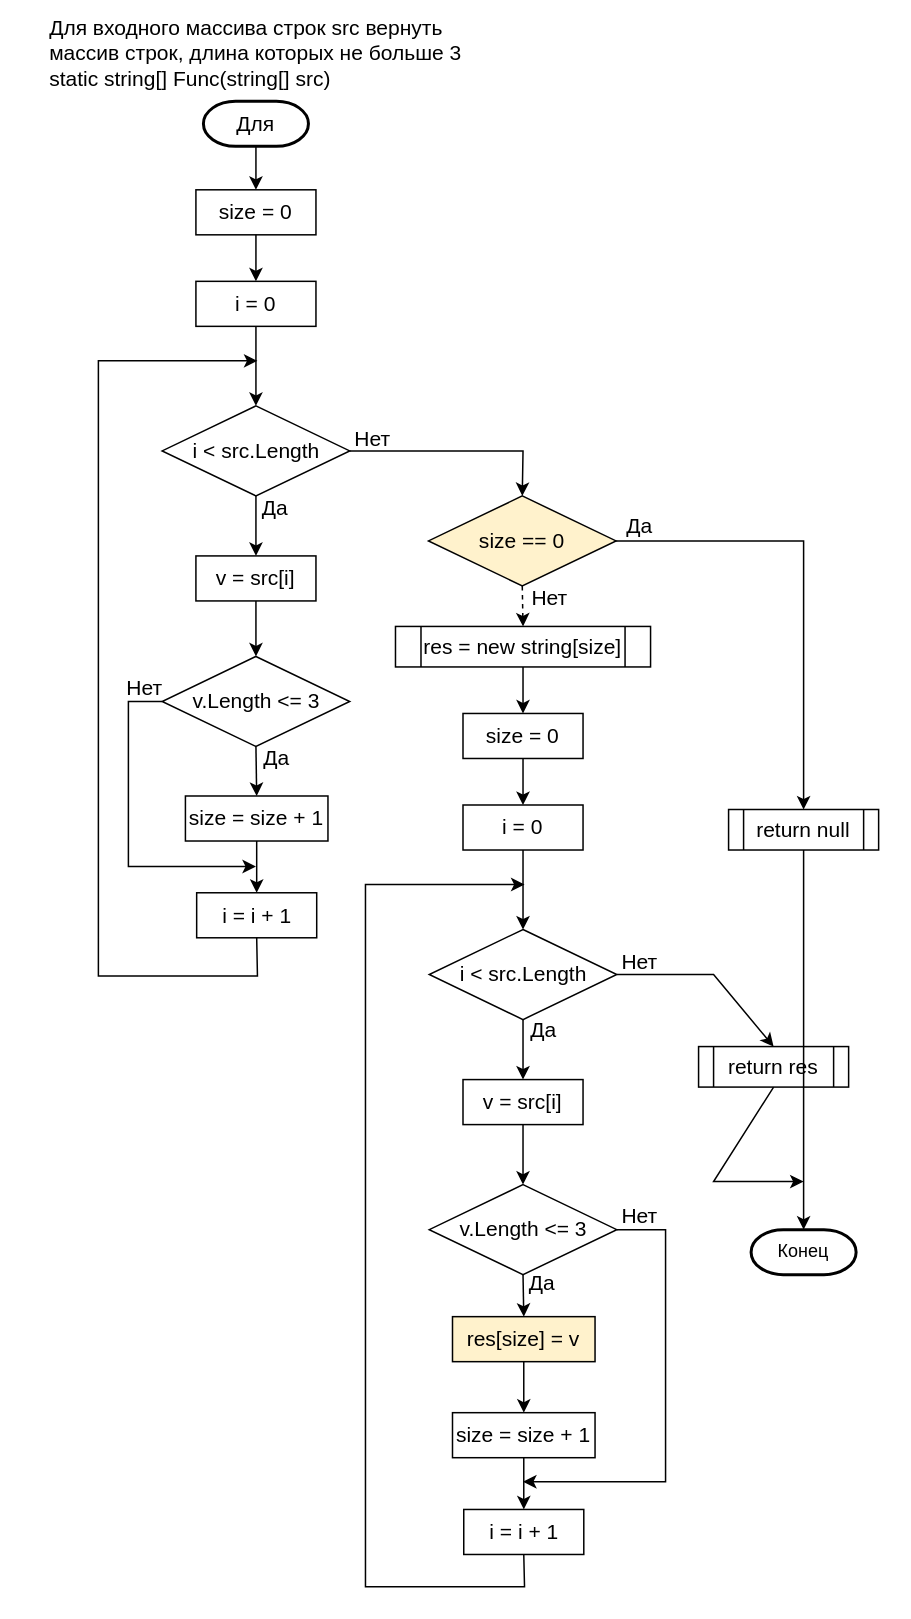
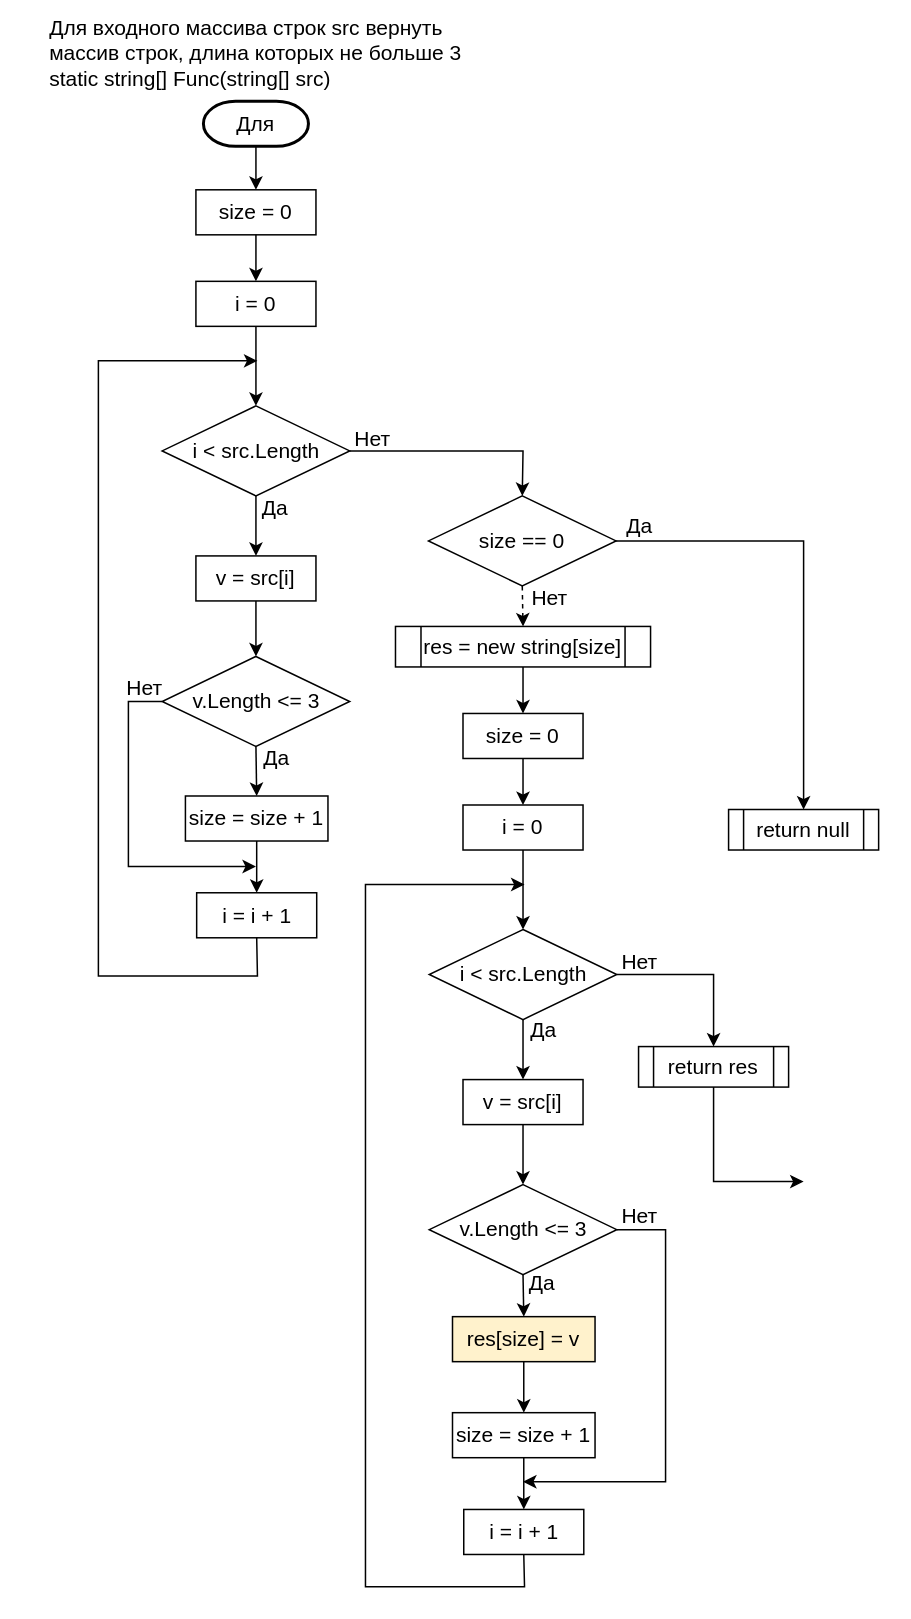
(522, 541) -> (522, 541)
(803, 1034) -> none
(773, 1067) -> (713, 1067)
(803, 1252) -> none
